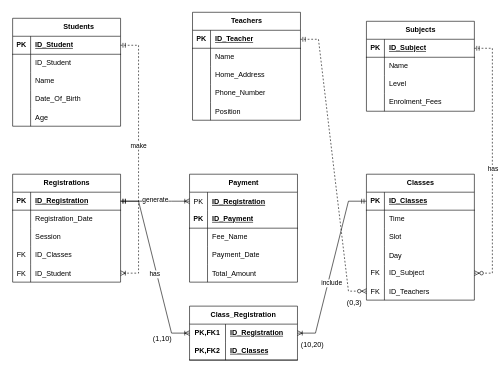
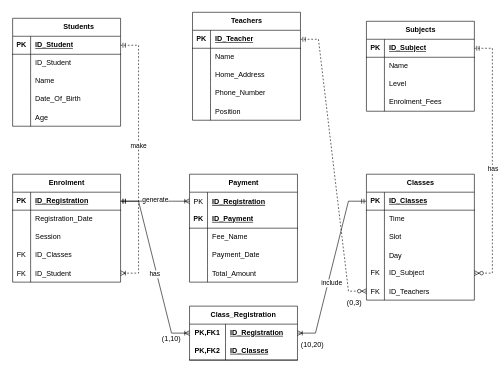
(67, 183) -> (67, 183)
(162, 339) -> (171, 339)
